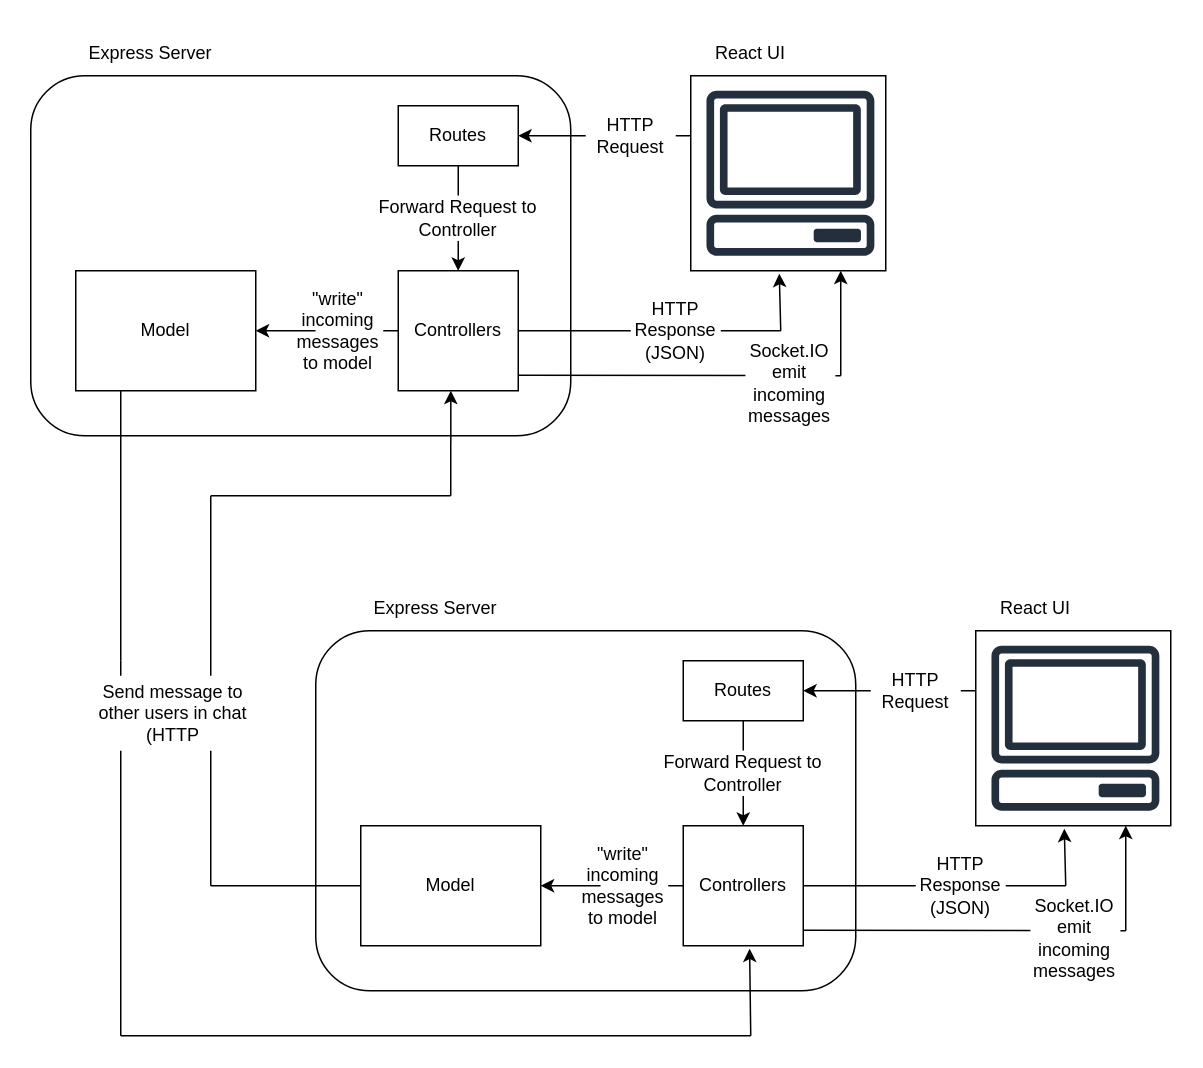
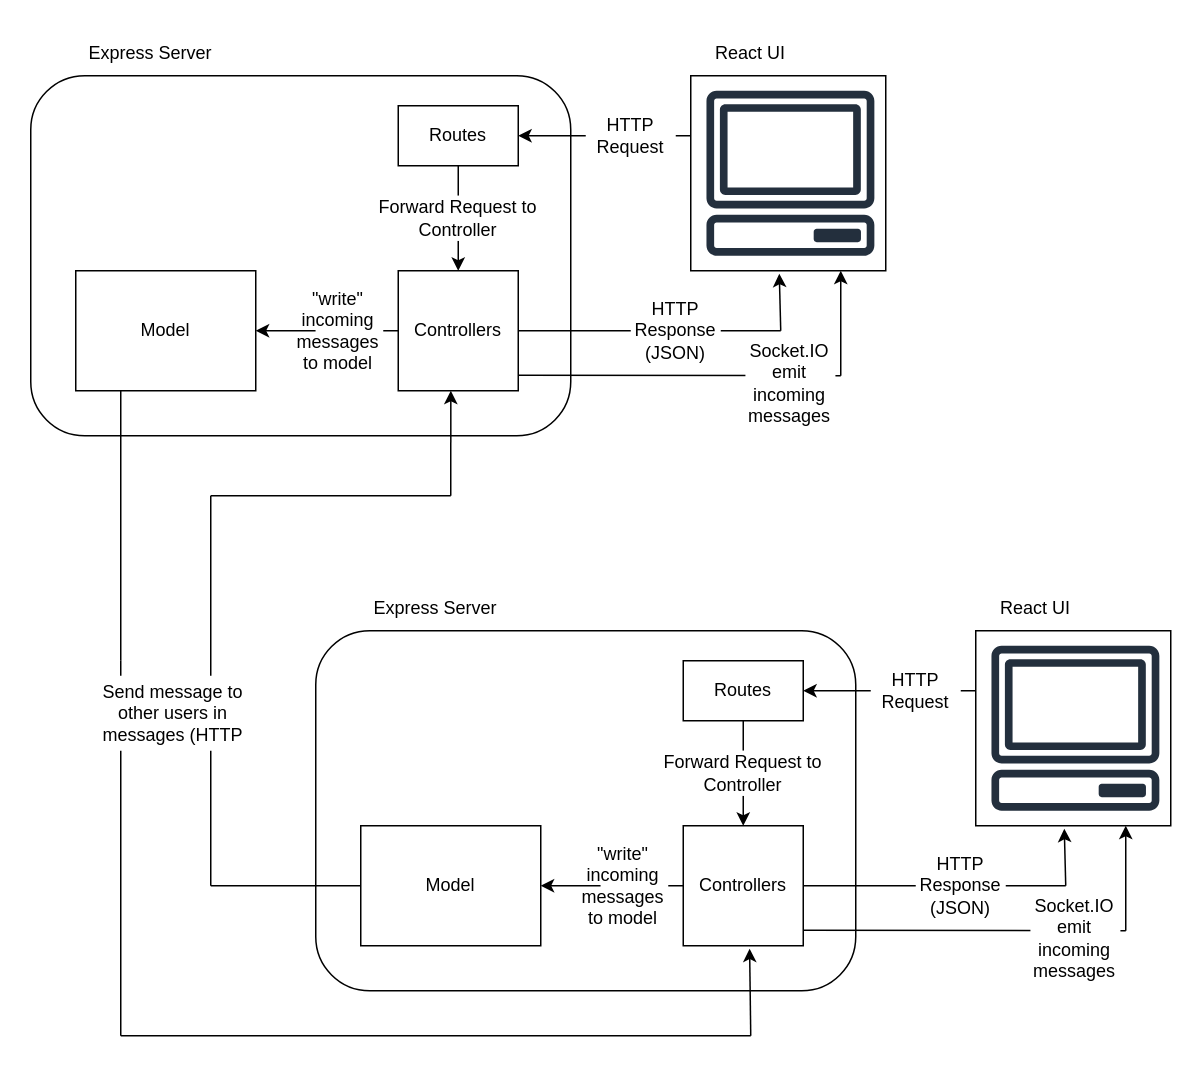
(173, 713) -> (173, 713)
